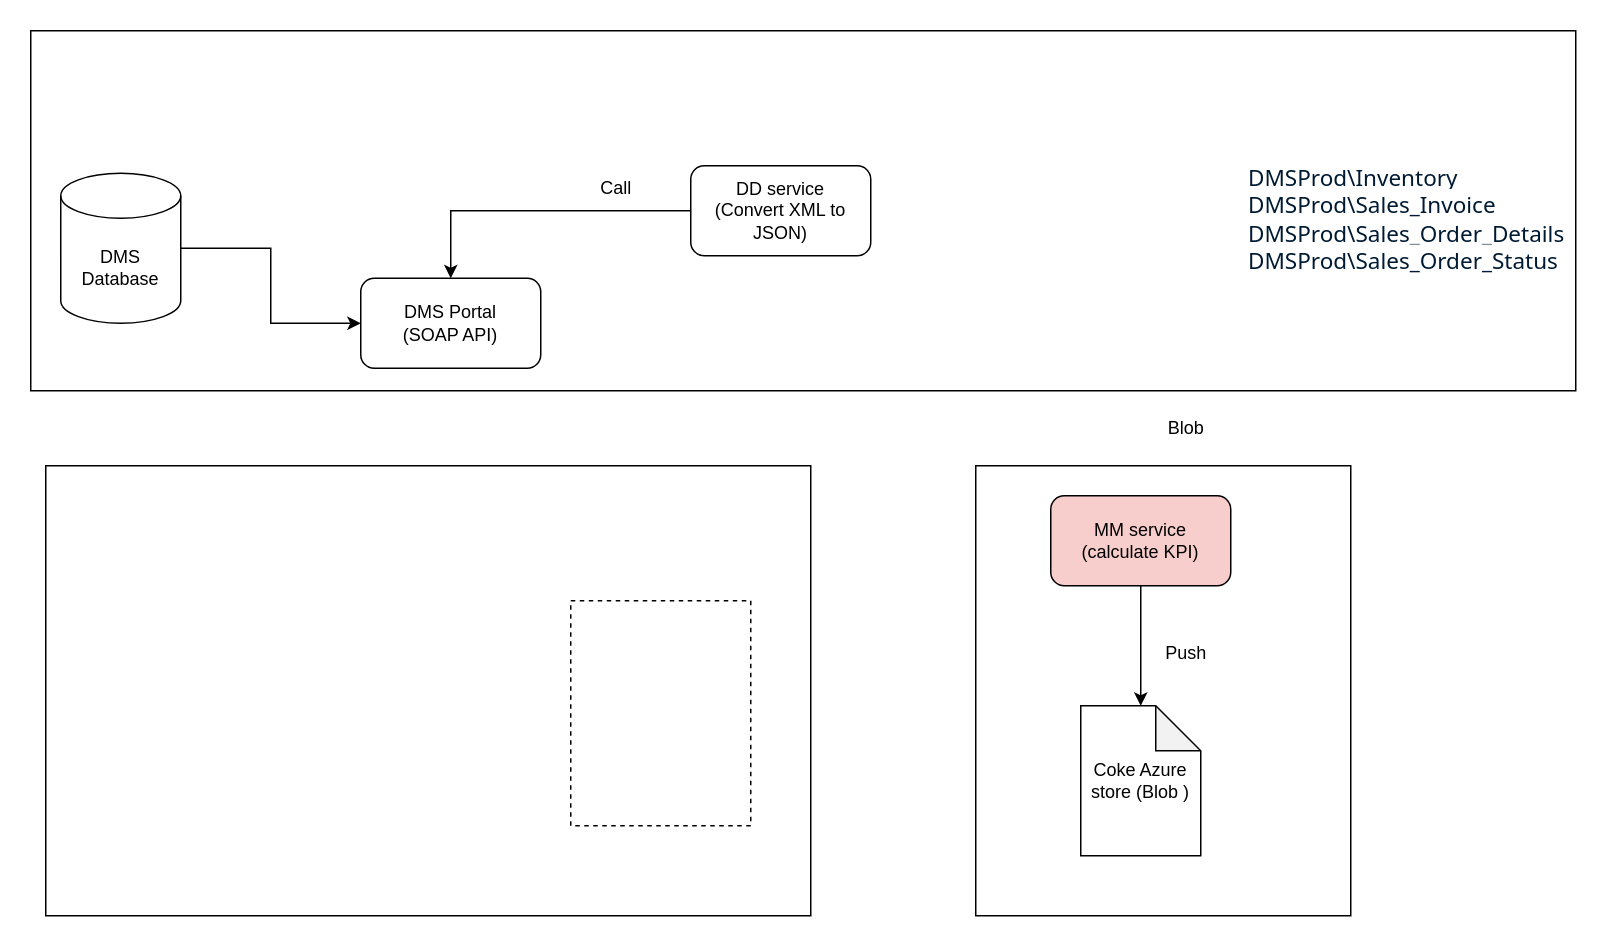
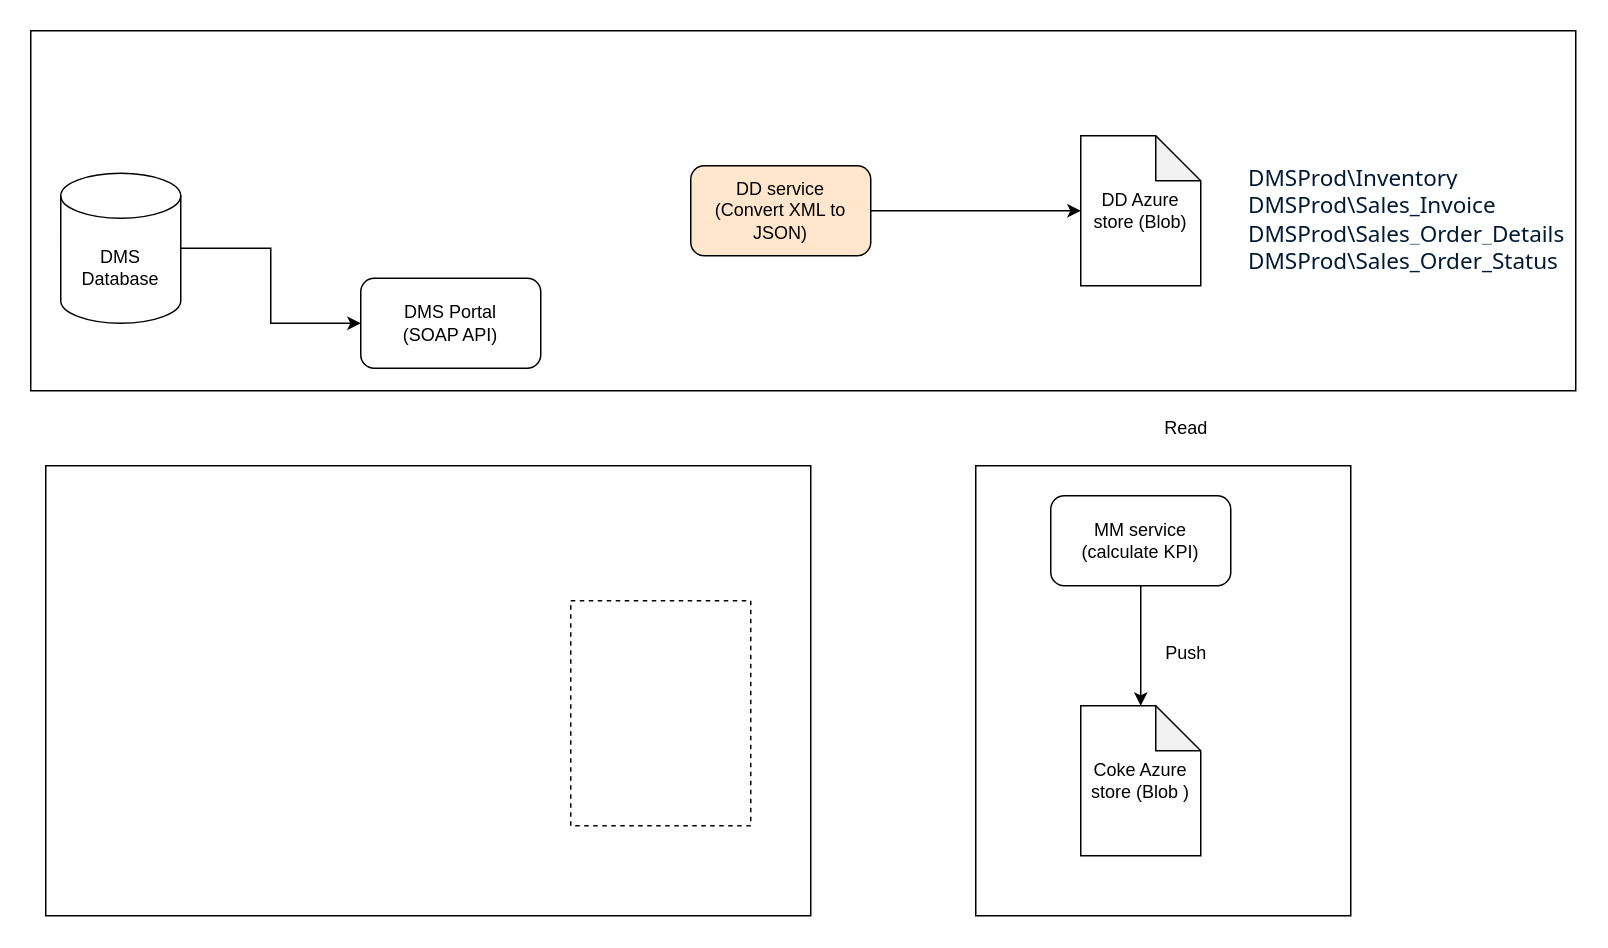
(616, 188) -> none
(543, 211) -> none
(781, 211) -> (781, 211)
none -> (971, 211)
none -> (1141, 211)
(1187, 428) -> (1187, 428)
(1141, 541) -> (1141, 541)
